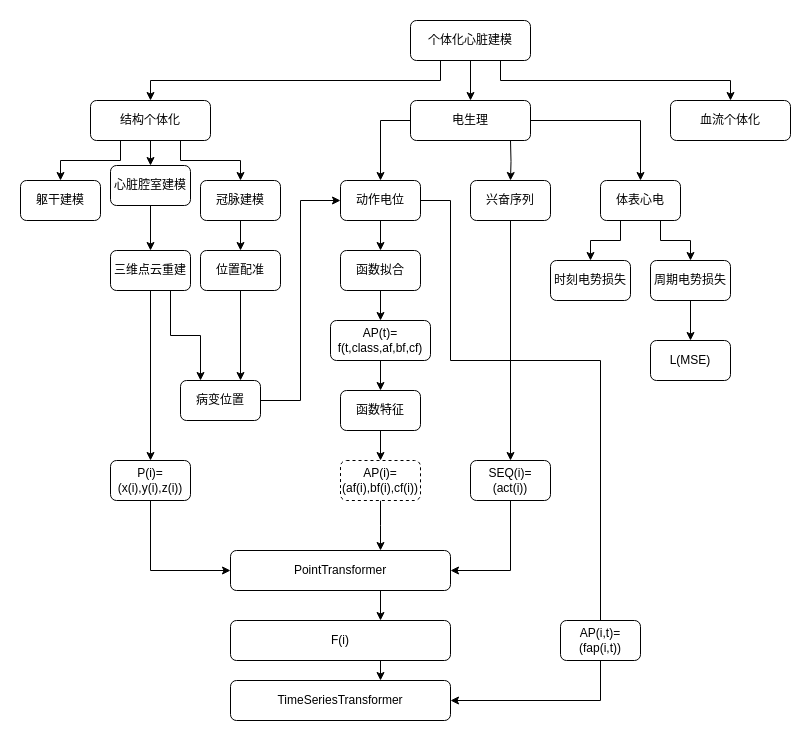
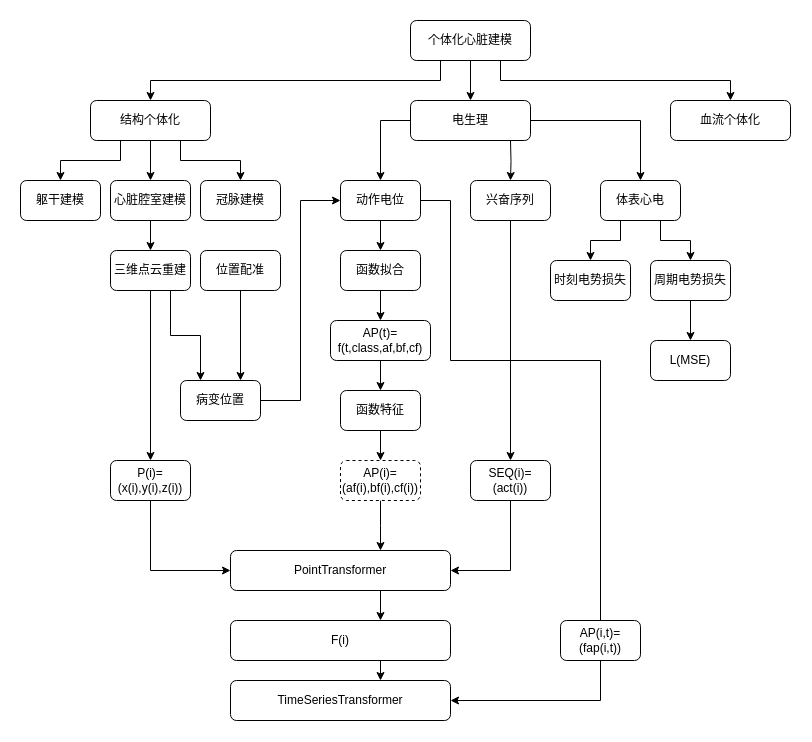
(151, 186) -> (151, 201)
(241, 232) -> none
